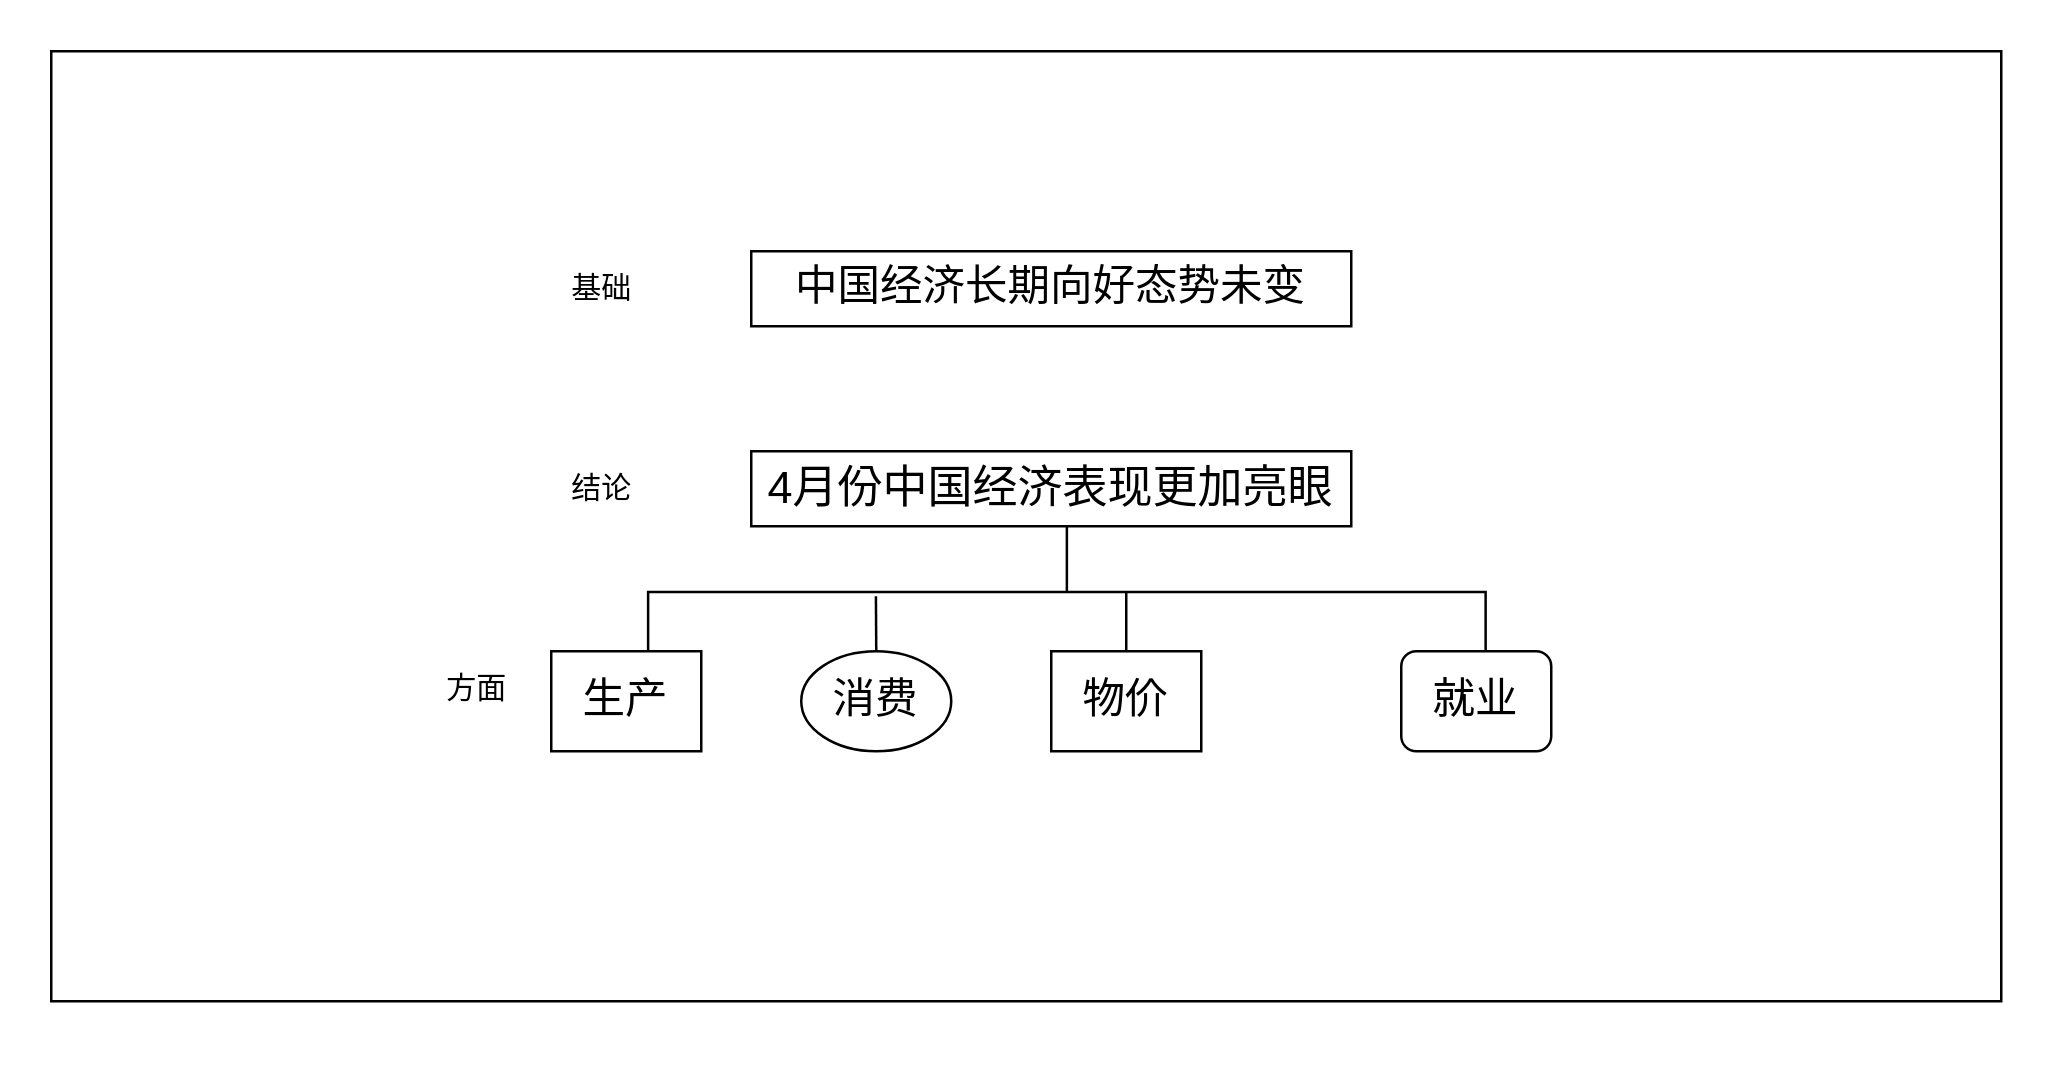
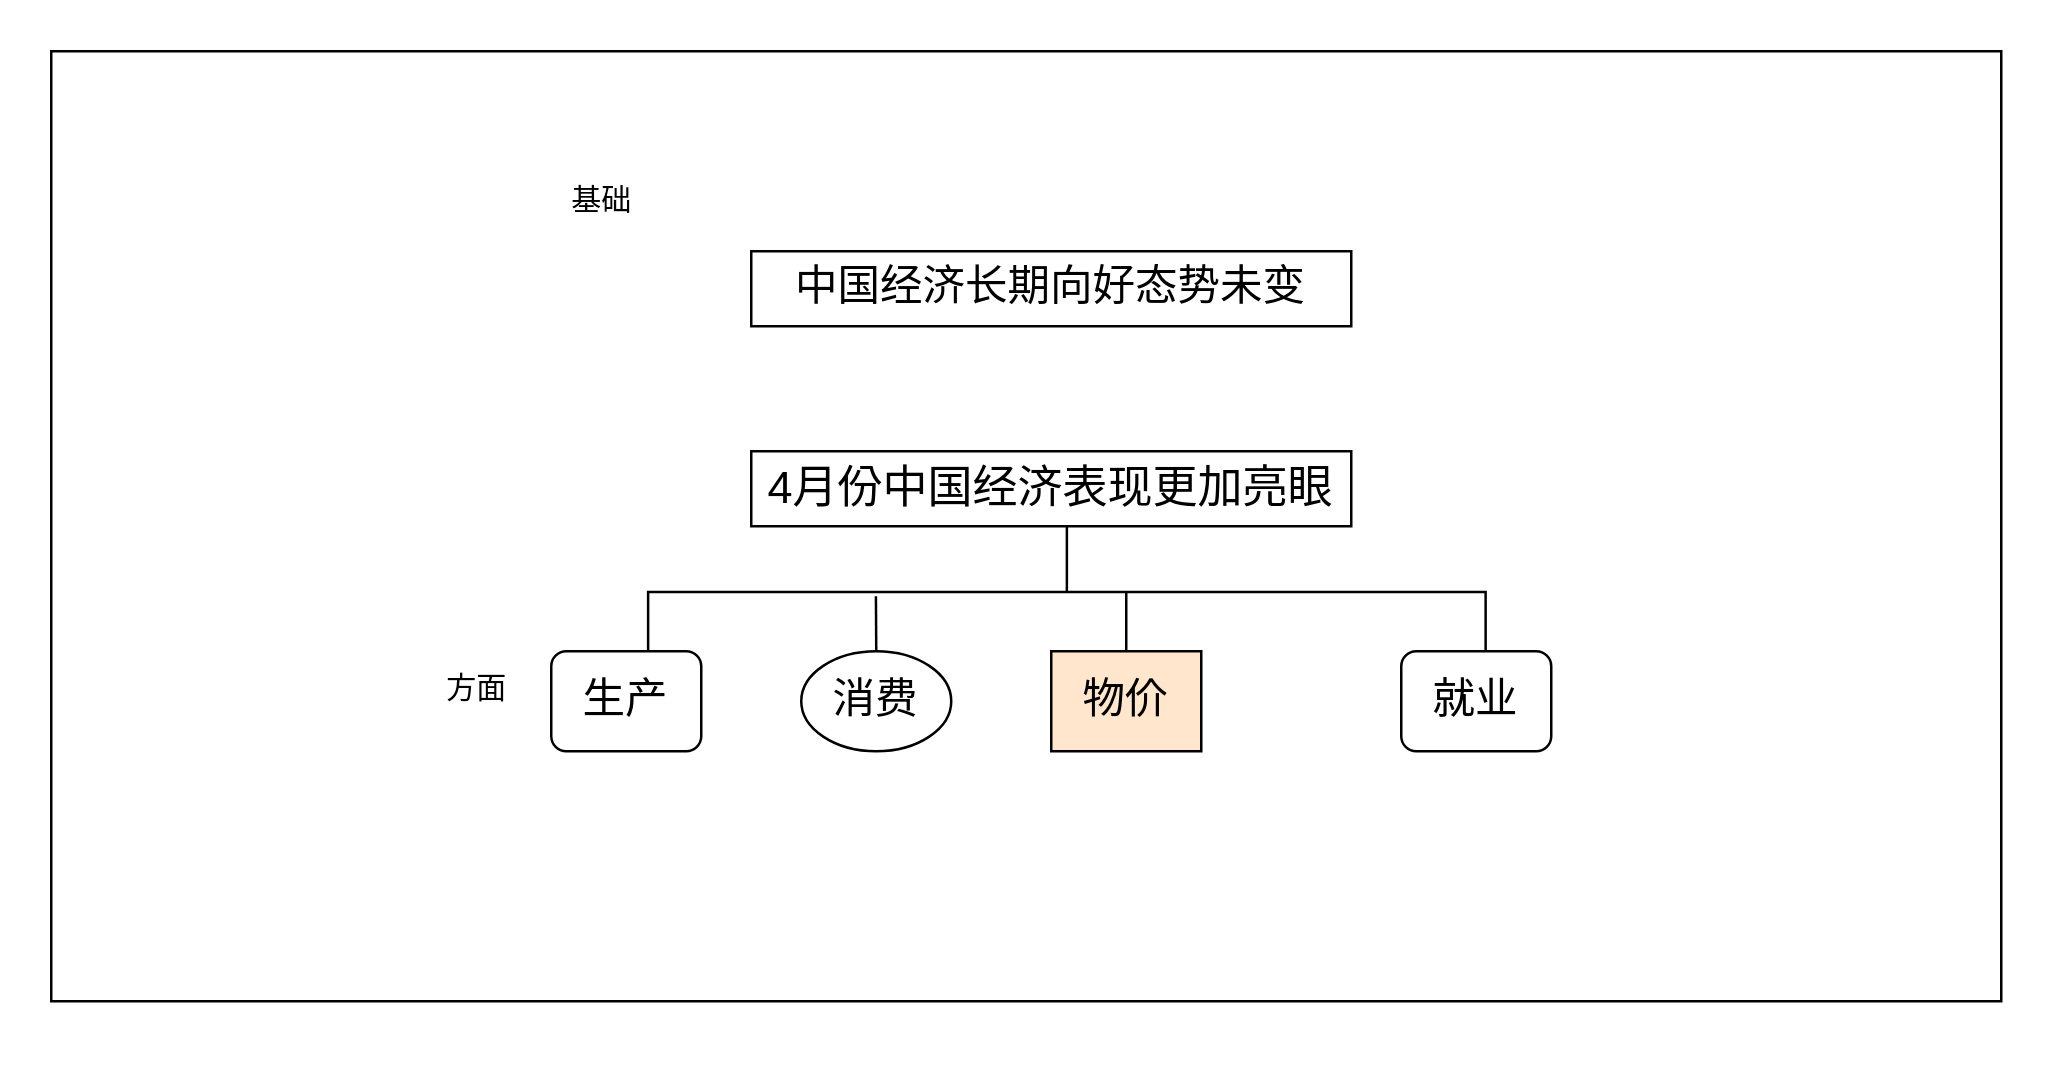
(601, 289) -> (601, 201)
(601, 489) -> none
(626, 701) -> (626, 701)
(1126, 701) -> (1126, 701)
